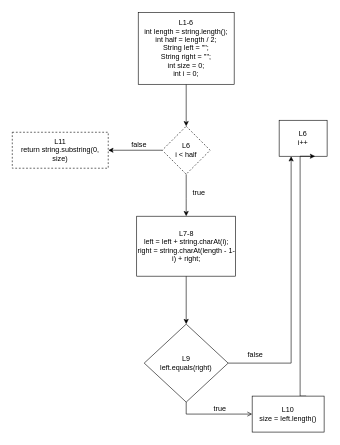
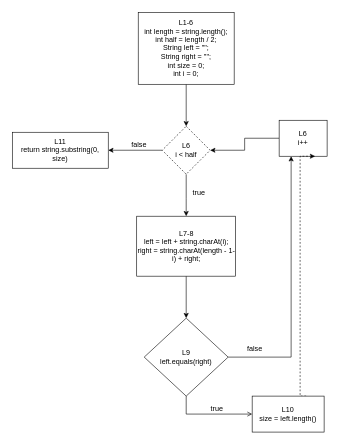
none -> (245, 145)
(60, 150) -> (60, 150)
(300, 274) -> (300, 274)
(186, 363) -> (186, 357)
